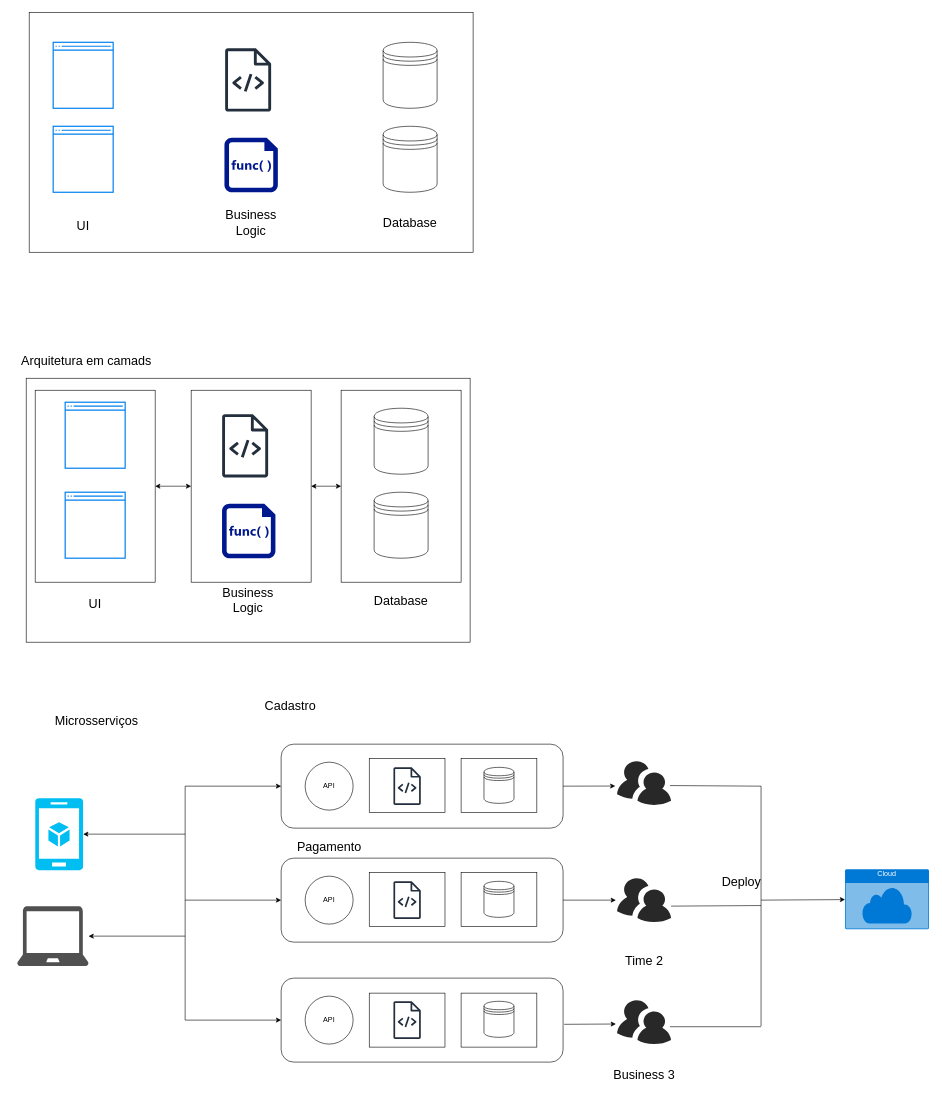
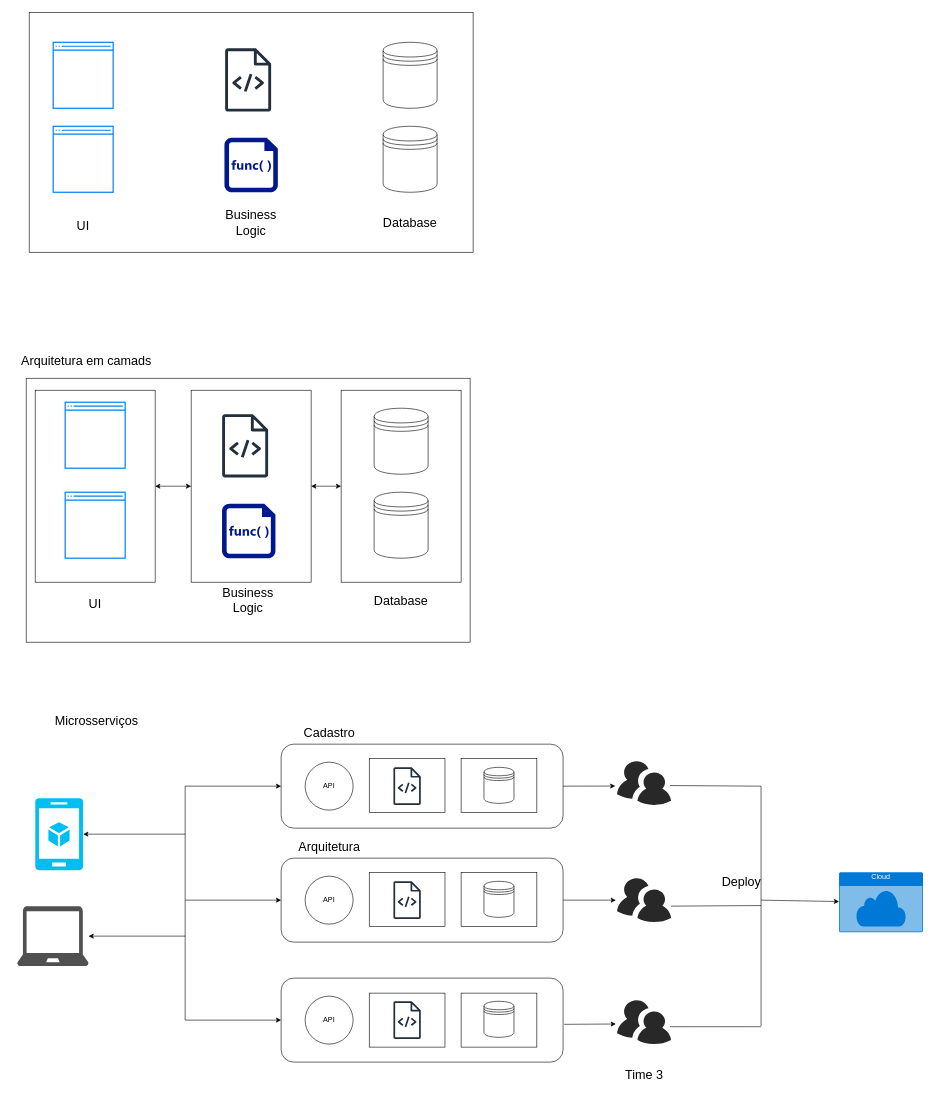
(290, 705) -> (329, 732)
(329, 846) -> (329, 846)
(887, 899) -> (881, 902)
(644, 960) -> none
(644, 1074) -> (644, 1074)
